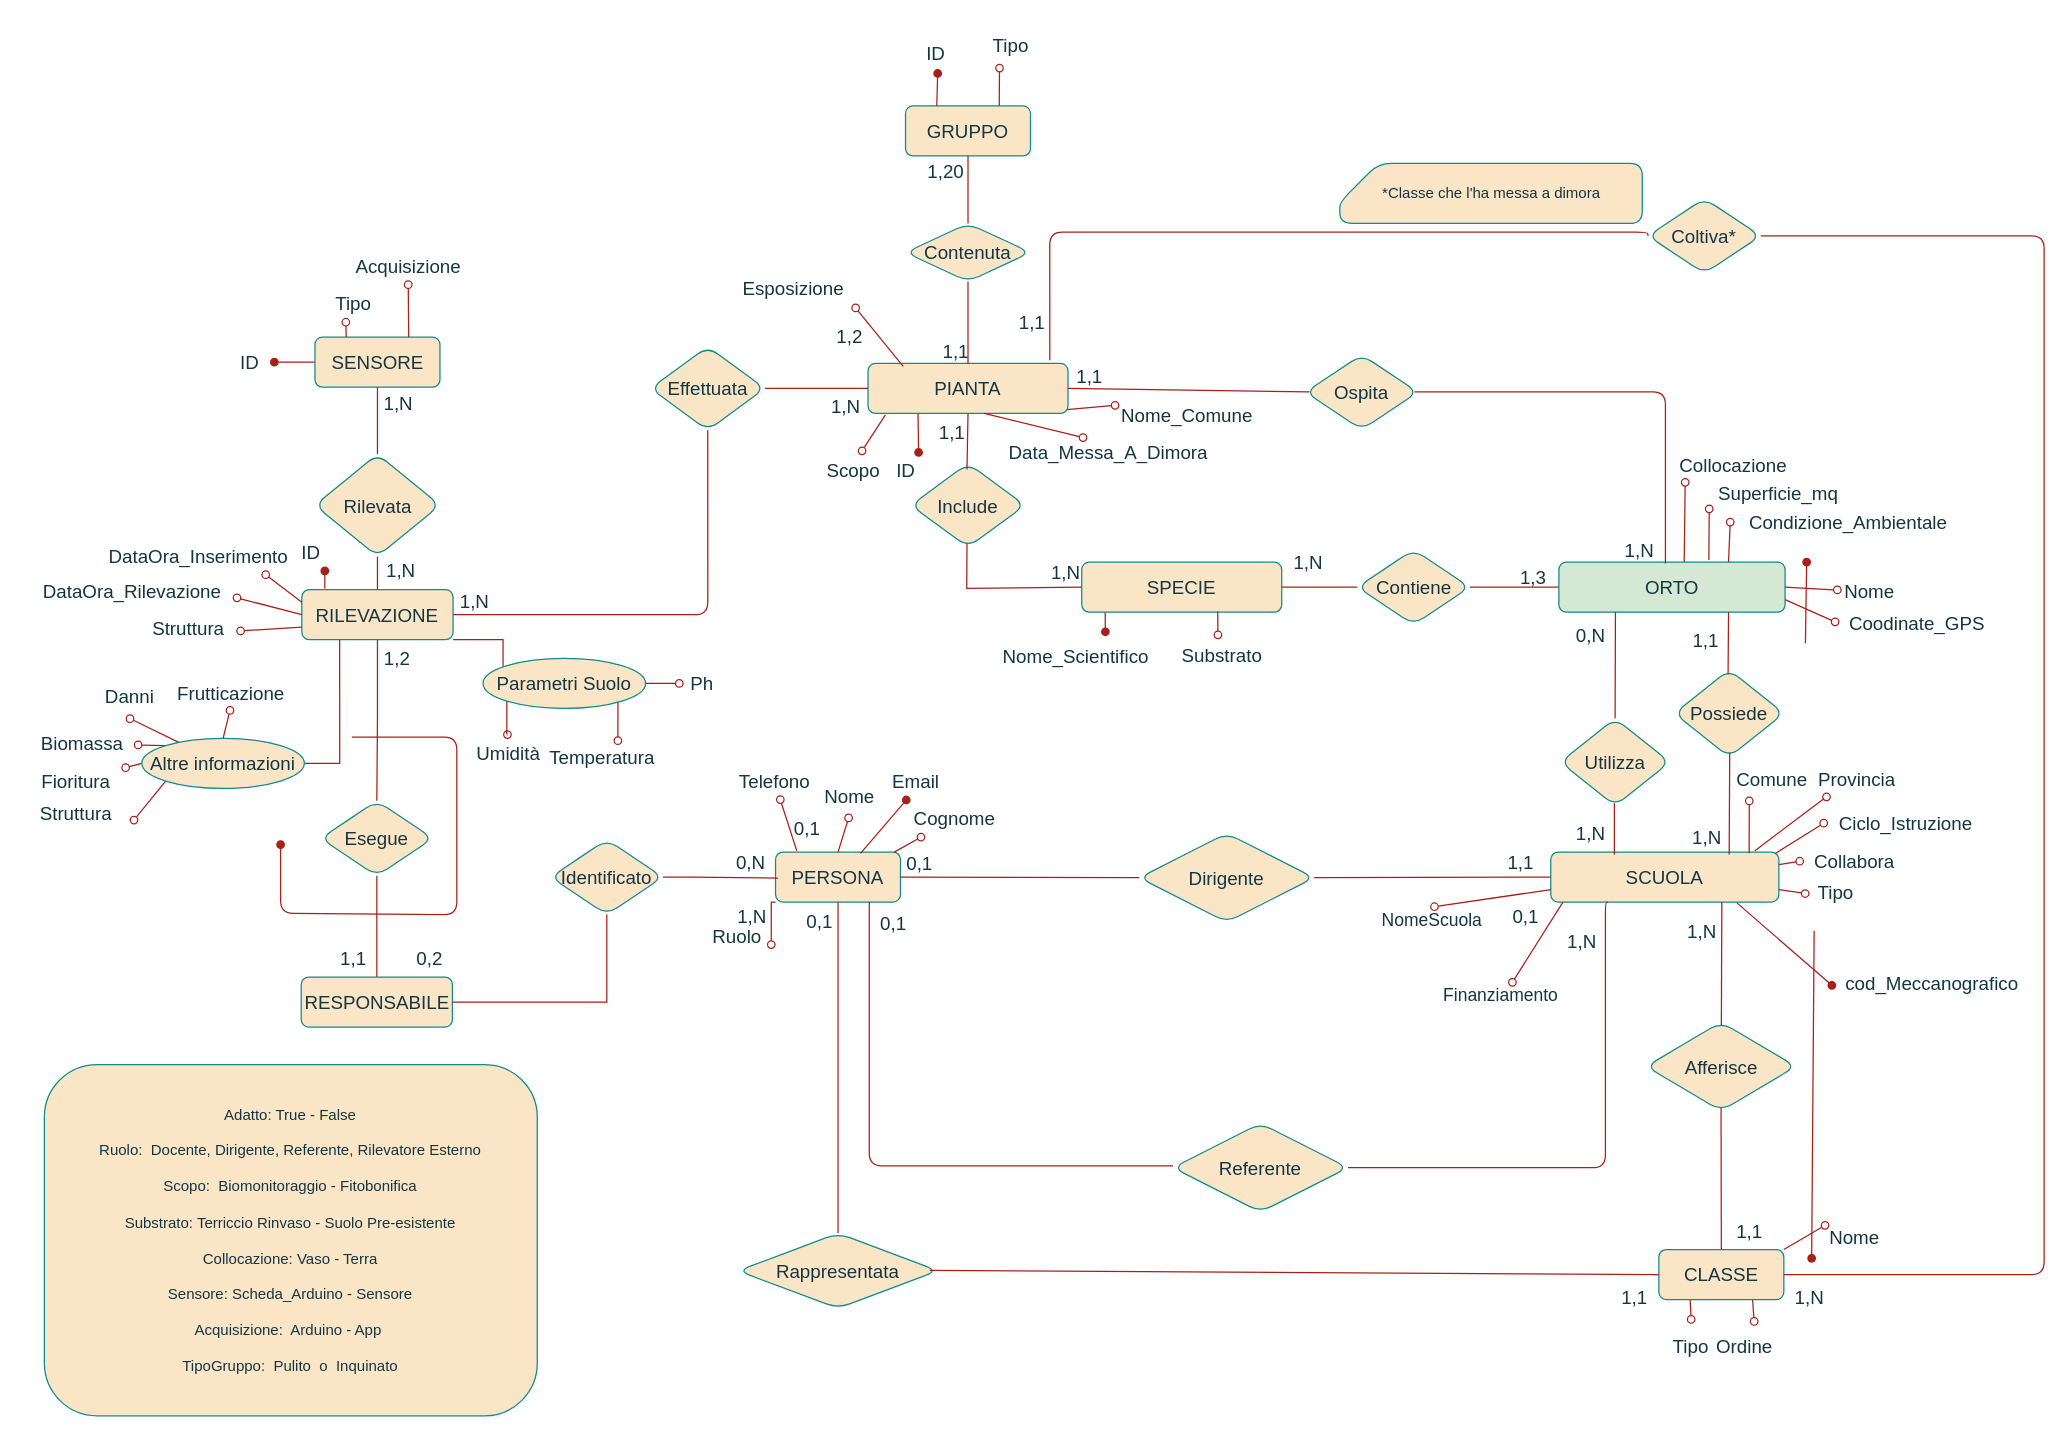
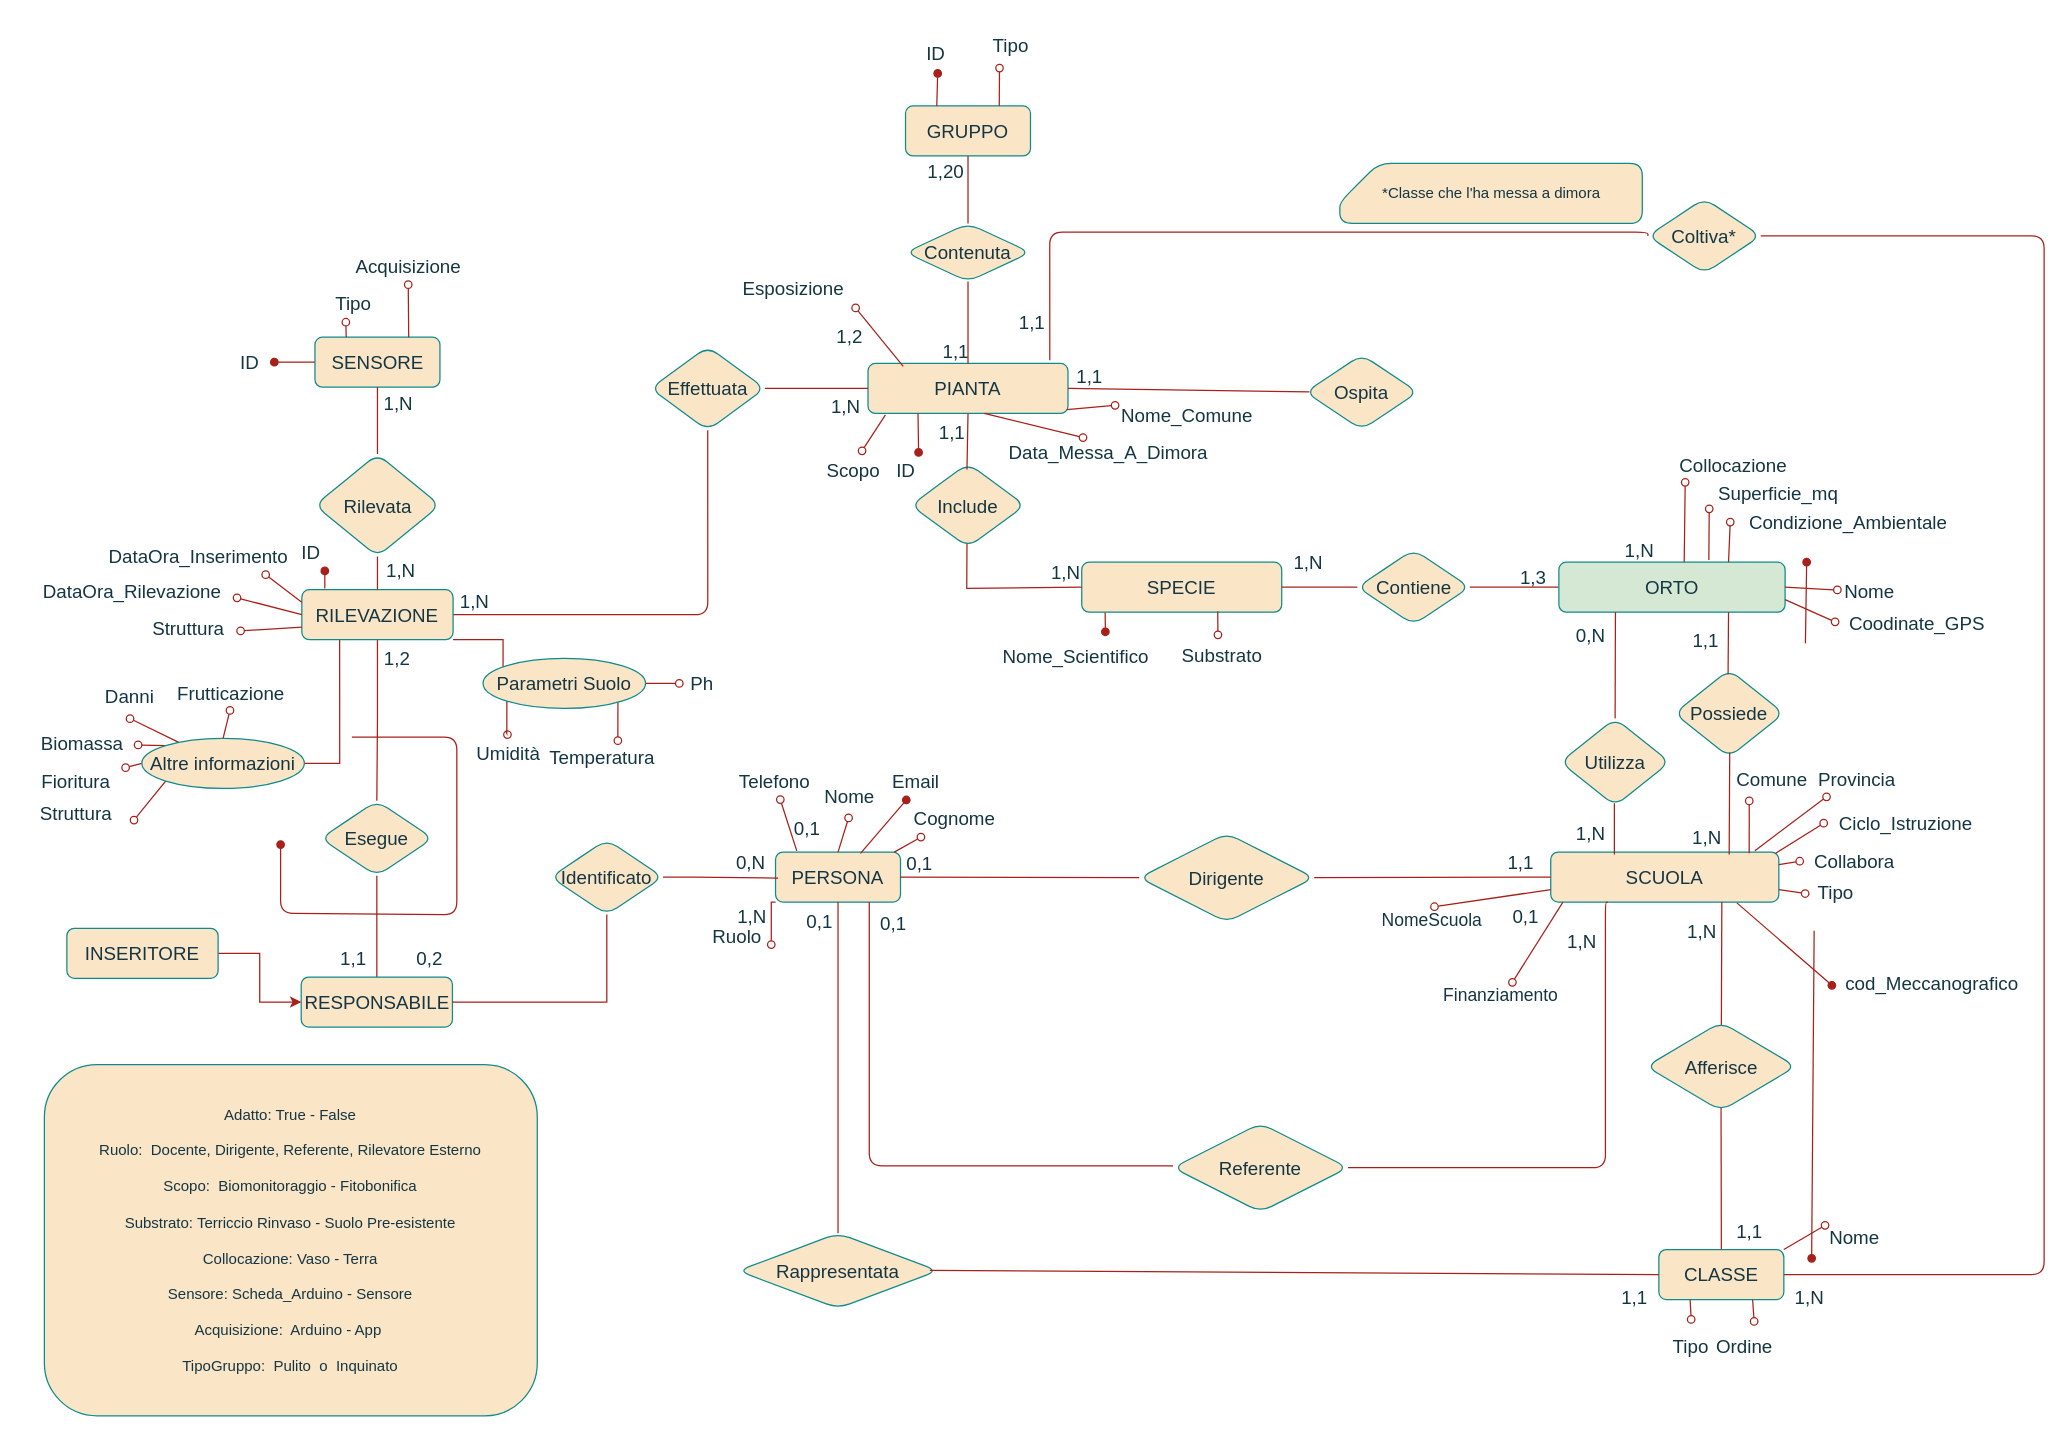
(1621, 392) -> none
none -> (143, 953)
none -> (260, 973)
